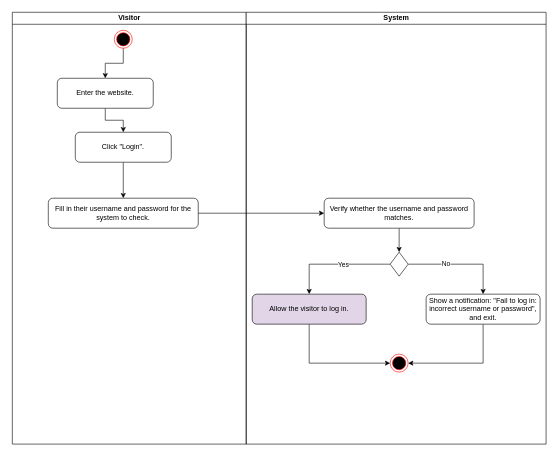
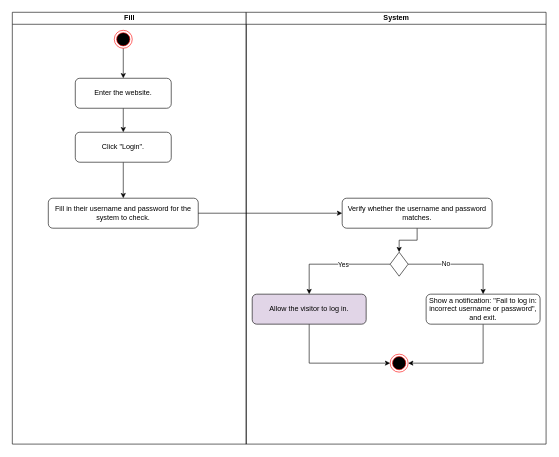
(130, 18) -> (130, 18)
(105, 93) -> (123, 93)
(399, 213) -> (417, 213)
